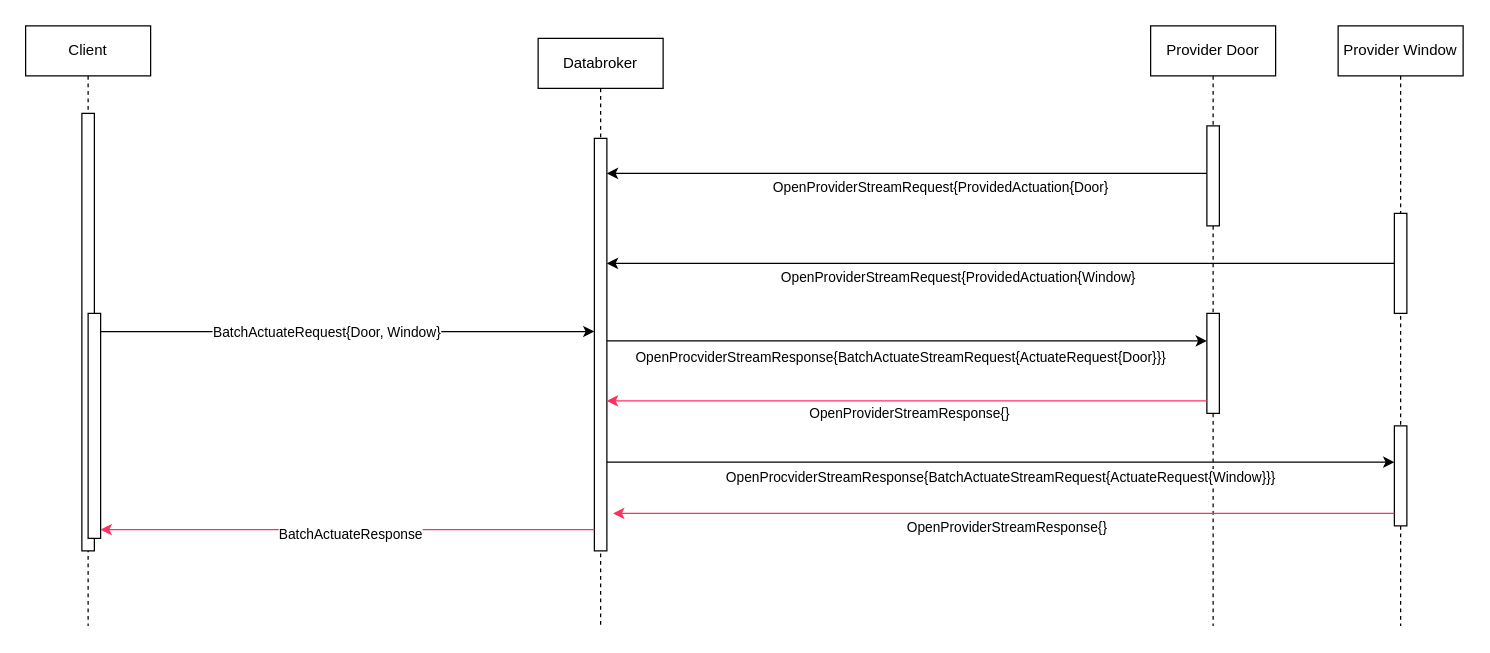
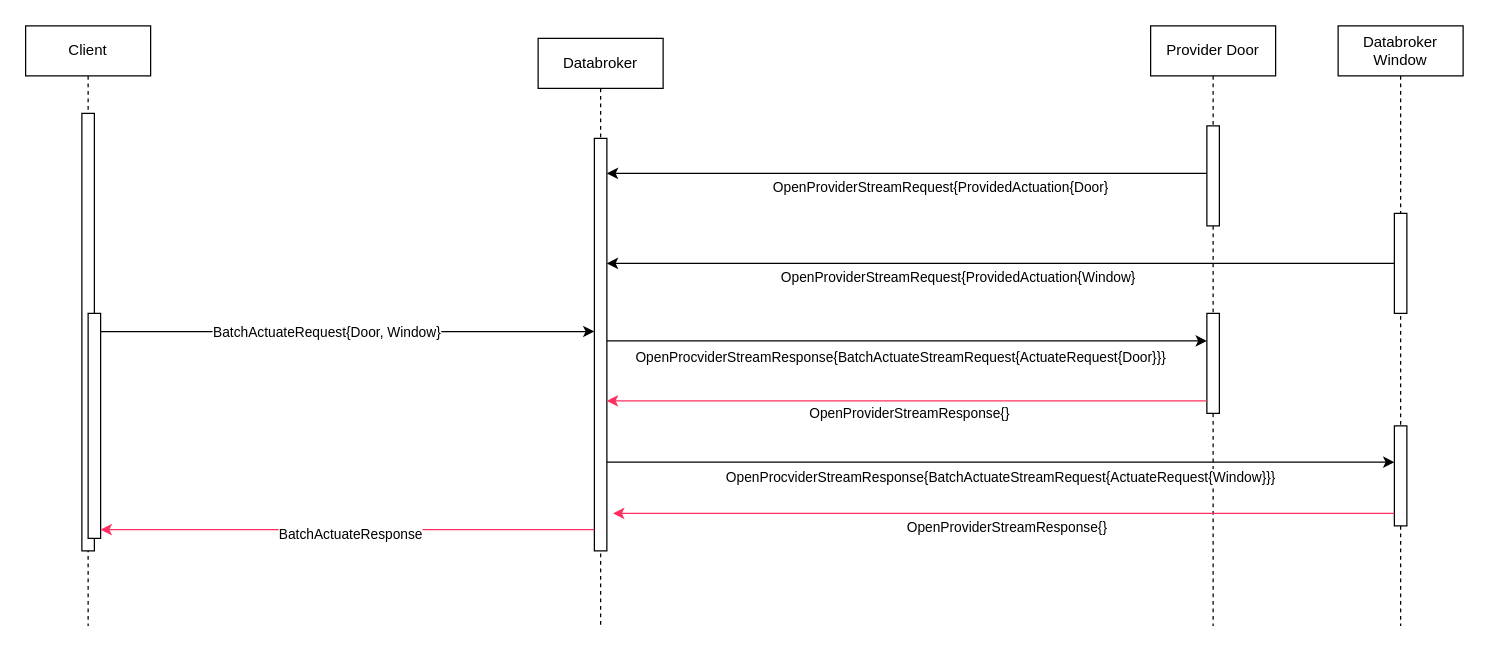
(1401, 51) -> (1401, 51)
